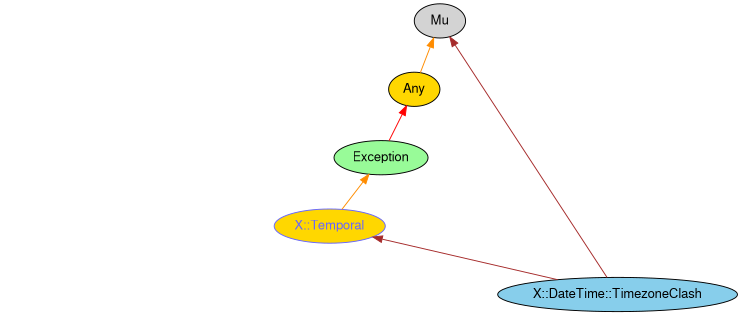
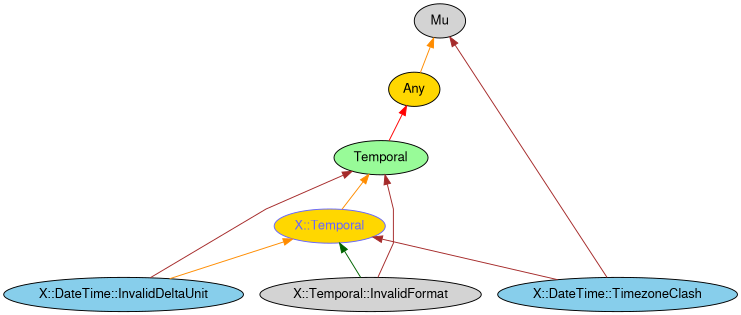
(381, 158) -> (381, 158)
none -> (124, 294)
none -> (371, 294)
